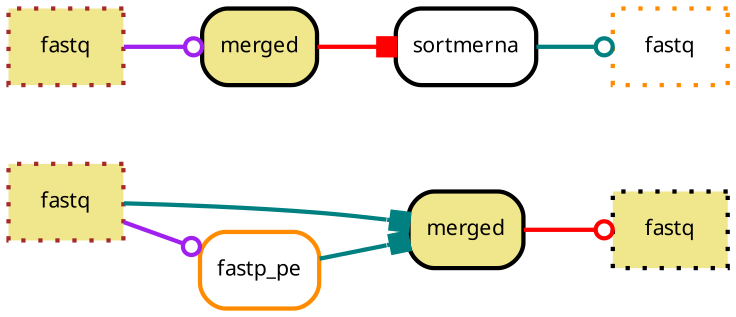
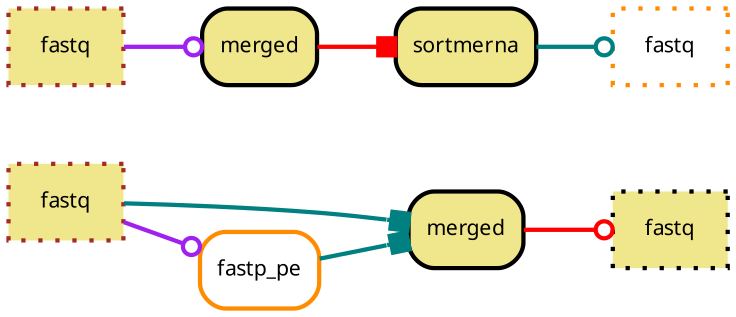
(466, 47) -> (466, 47)
